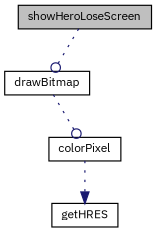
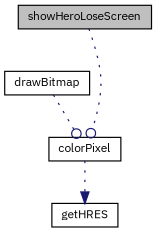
(68, 46) -> (101, 78)
